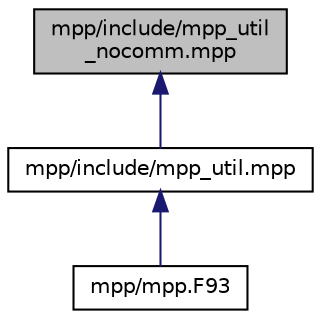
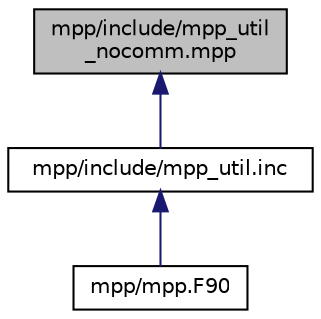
(160, 170) -> (160, 170)
(160, 288) -> (160, 288)
